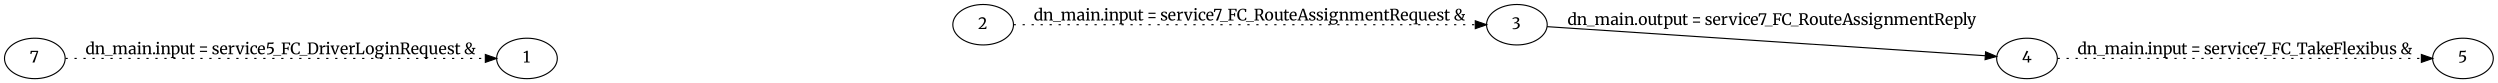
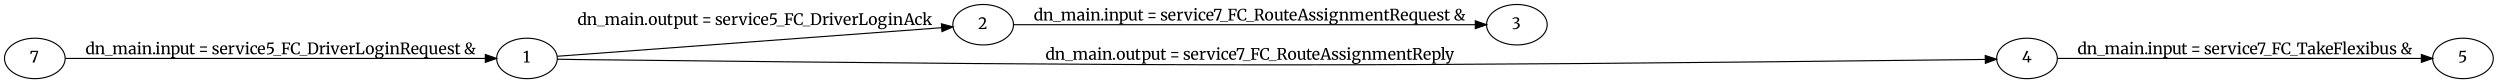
(1244, 25) -> (1244, 25)
(1766, 41) -> (1271, 65)
none -> (749, 42)
(275, 58) -> (275, 58)
(2239, 58) -> (2239, 58)
